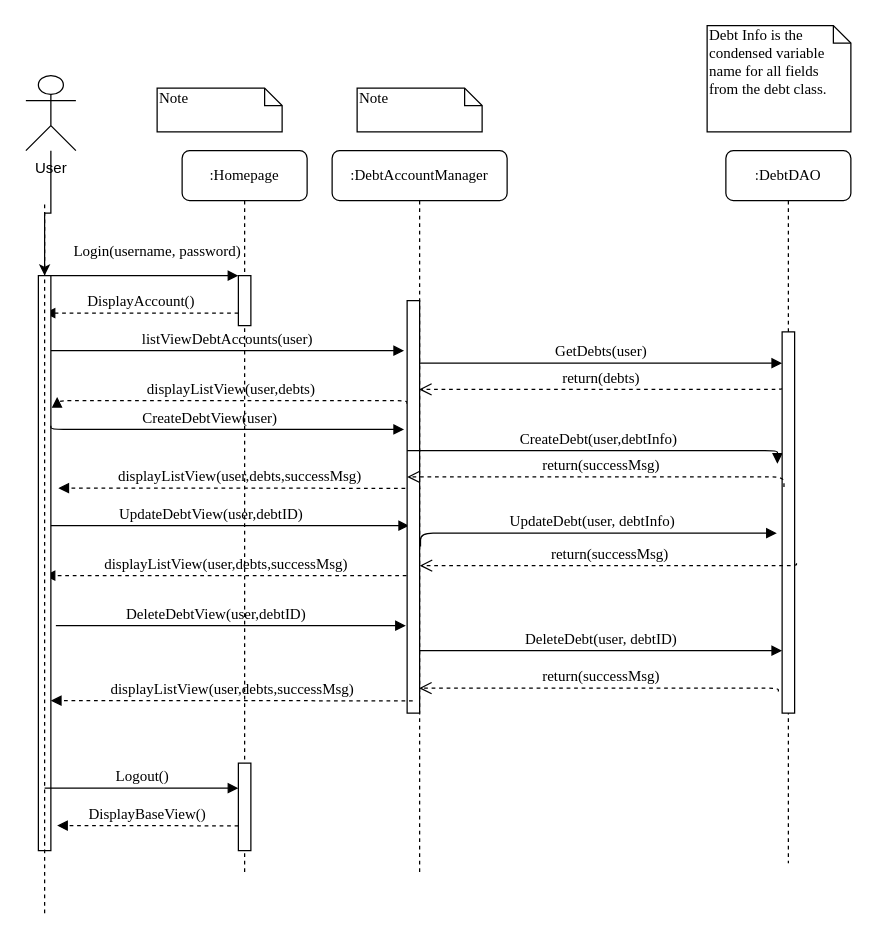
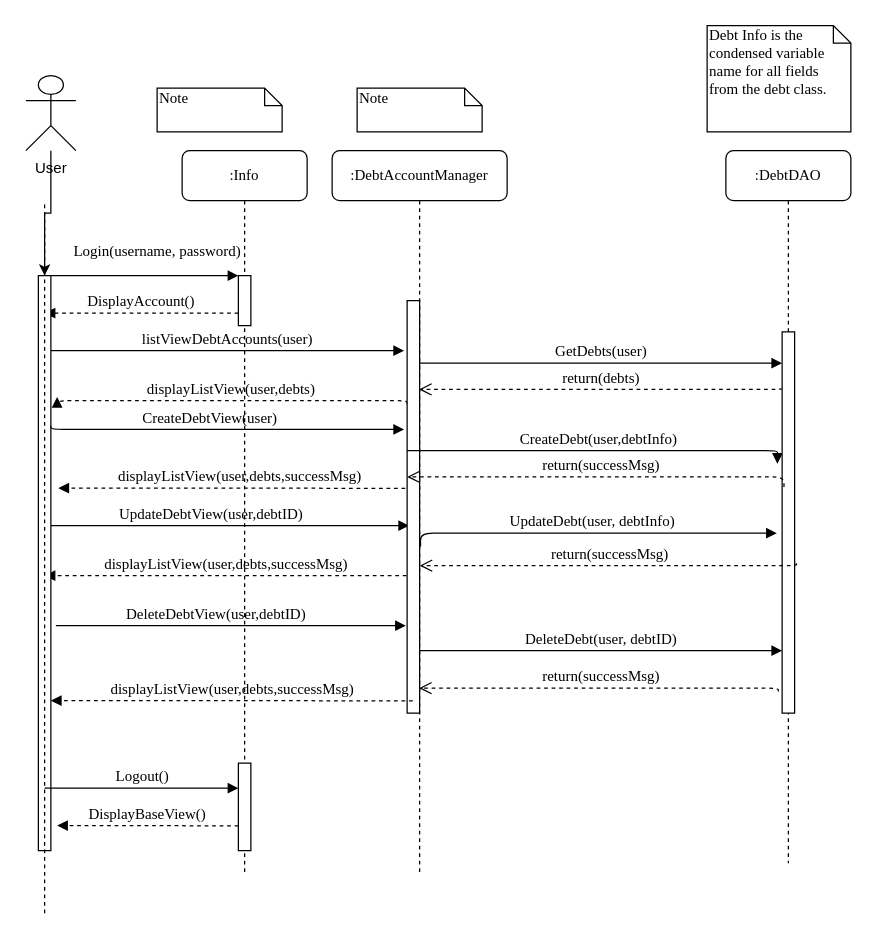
(244, 176) -> (244, 176)
